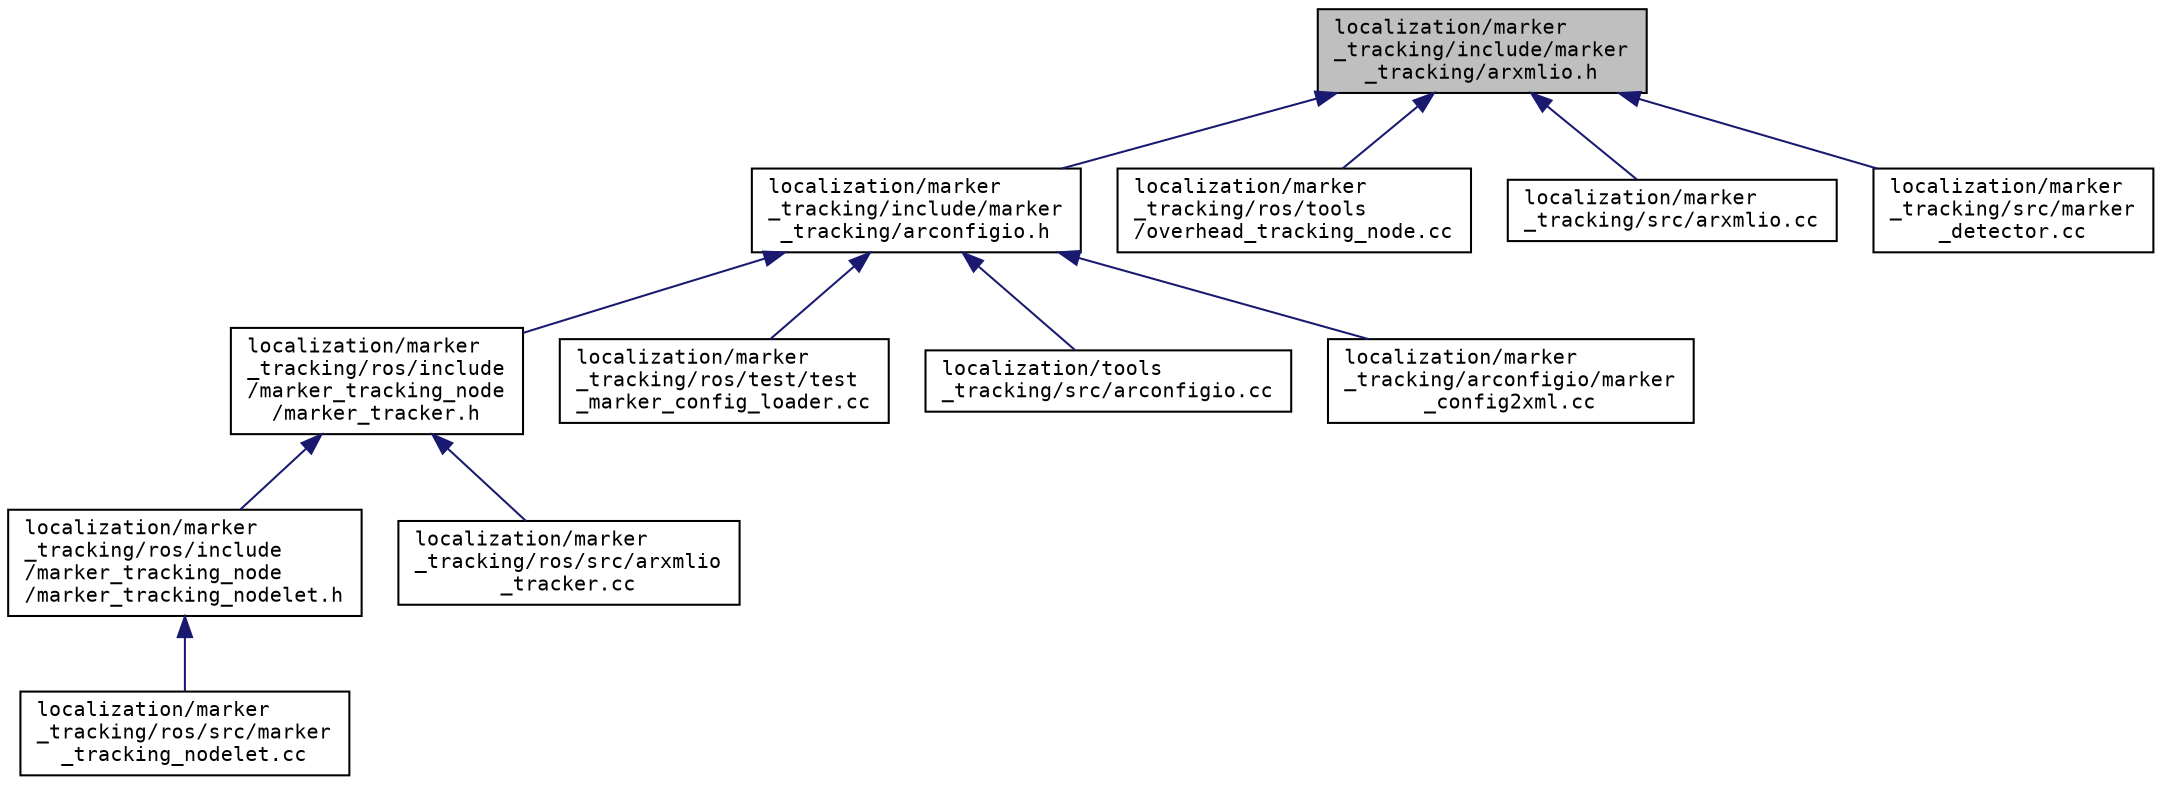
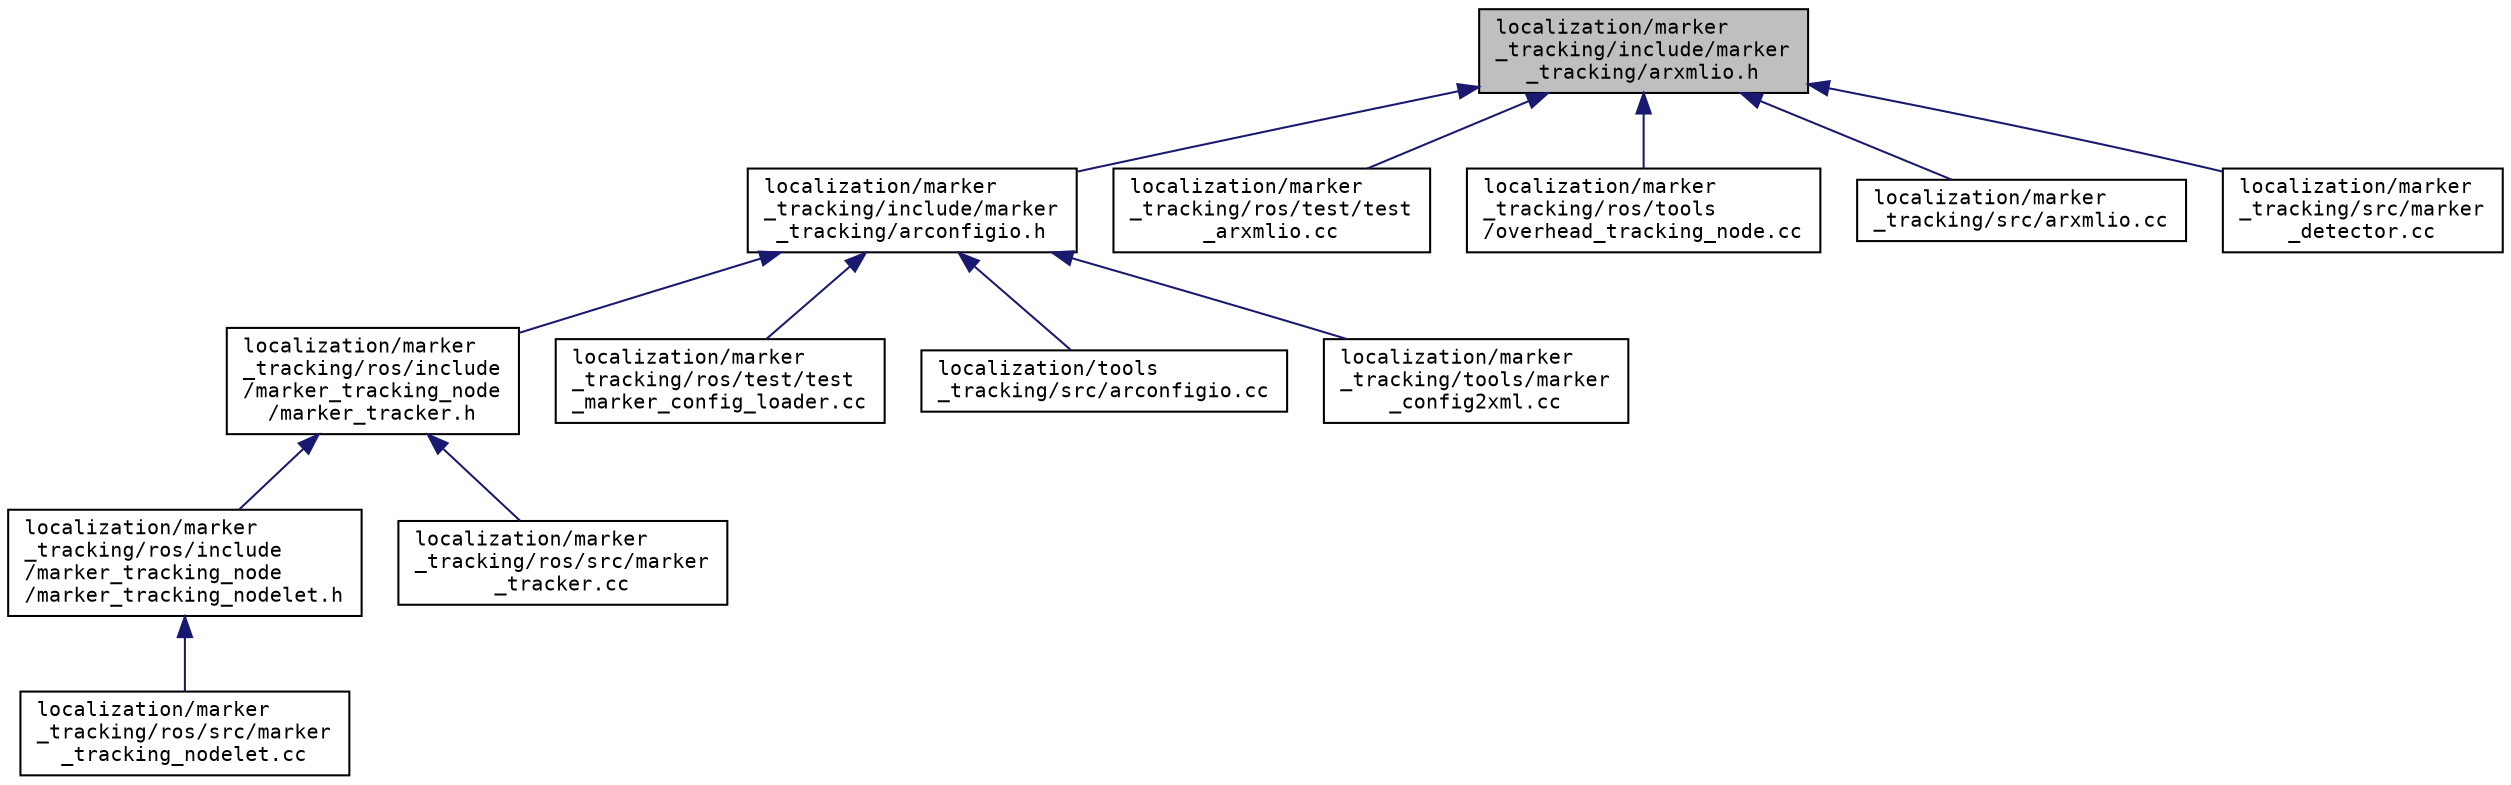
none -> (1272, 210)
(1511, 381) -> (1476, 381)
(569, 563) -> (563, 563)
